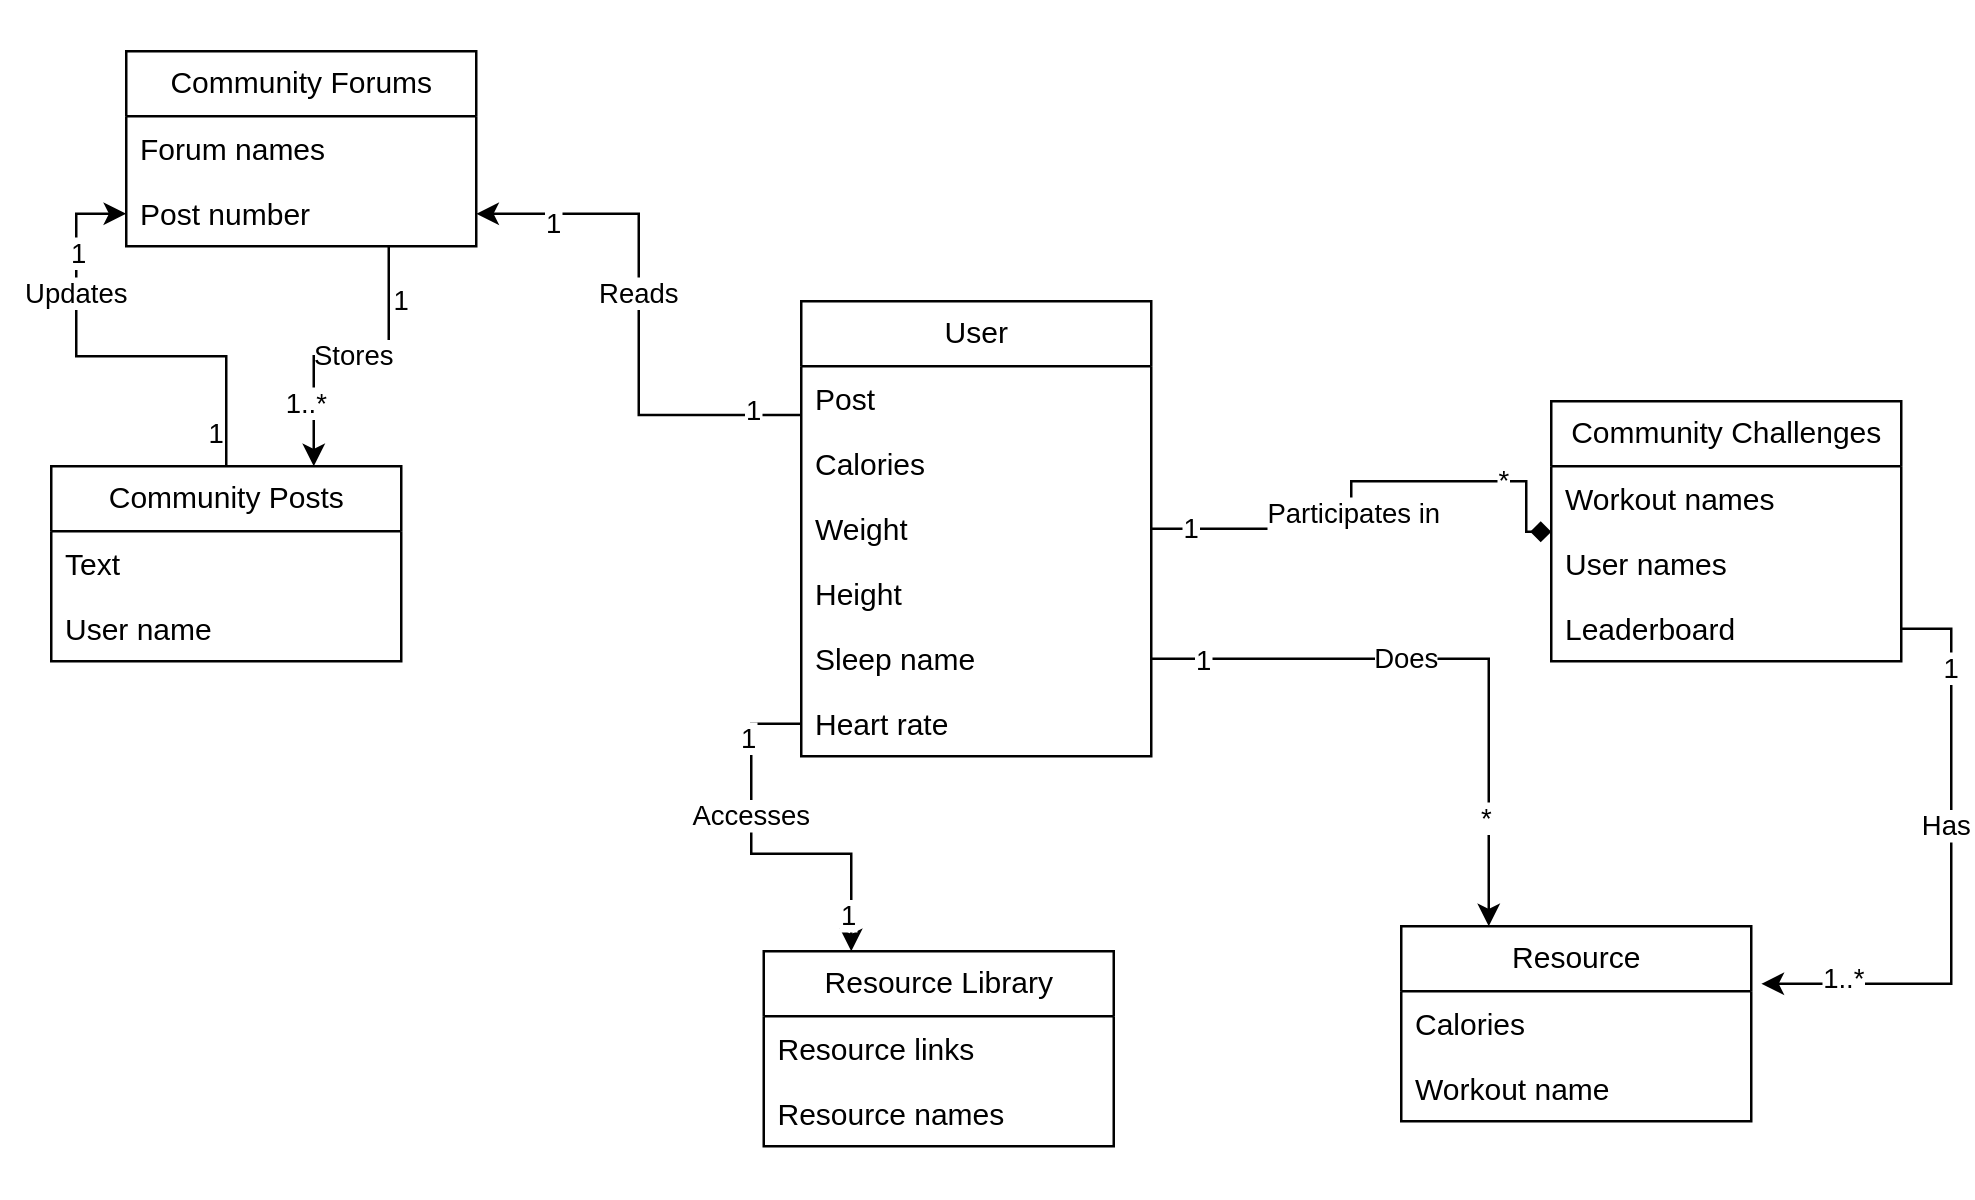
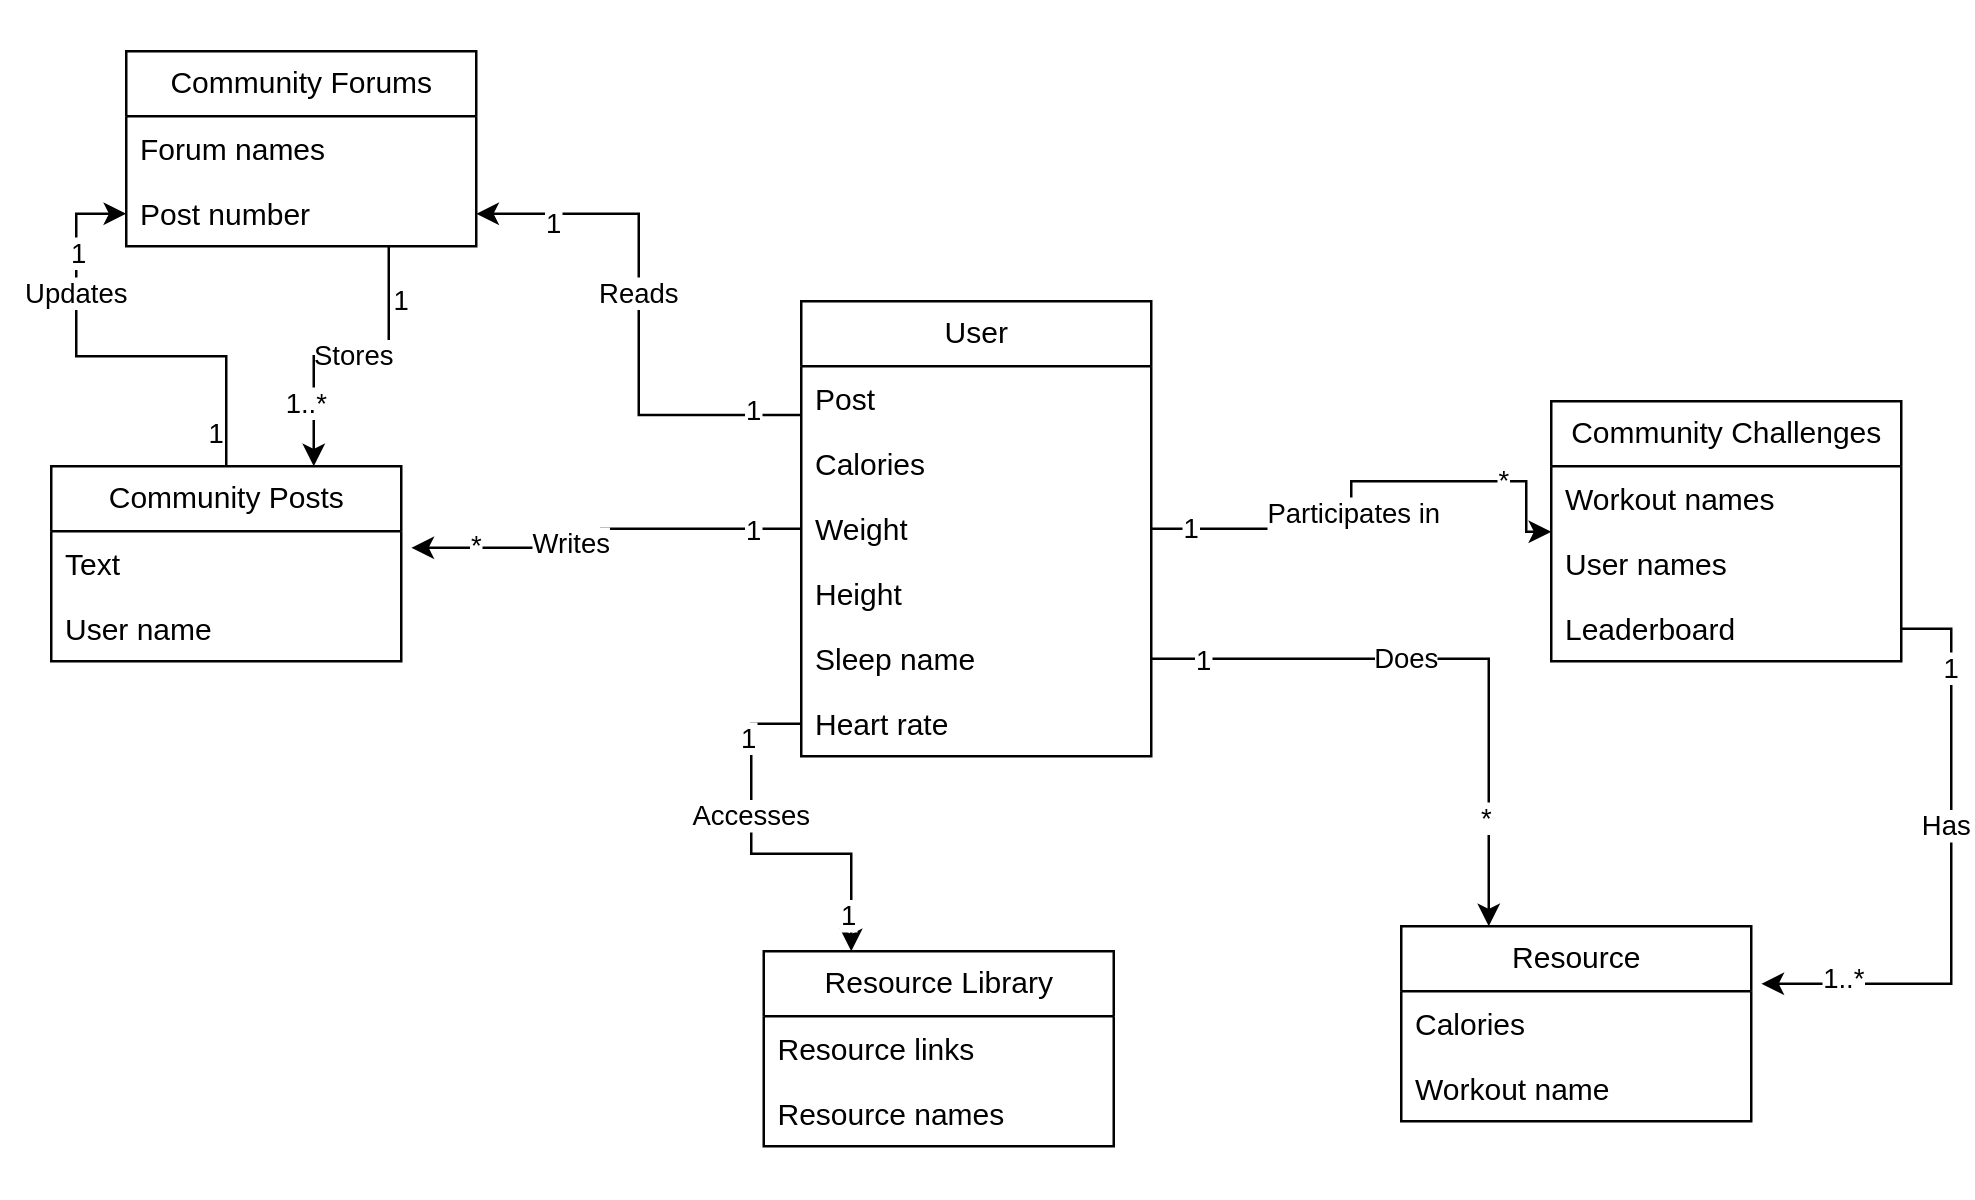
none -> (705, 529)
(1531, 532) -> (1532, 532)
